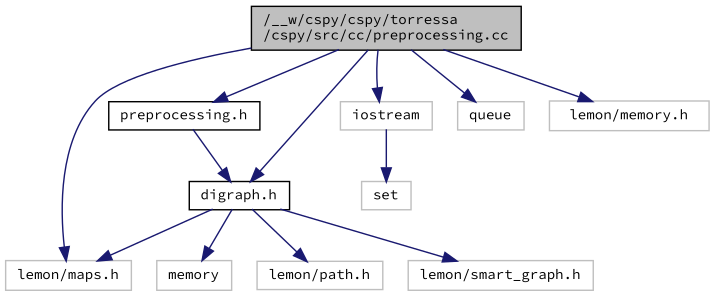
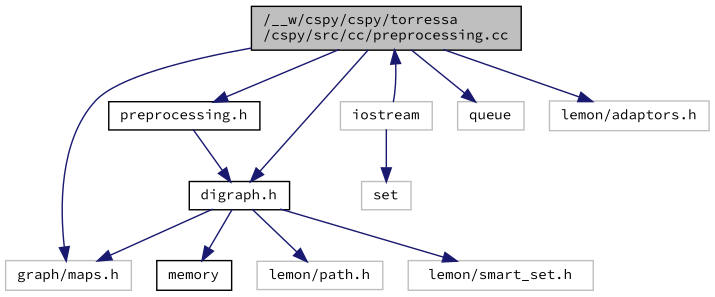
(377, 69) -> (396, 83)
(629, 116) -> (629, 116)
(69, 275) -> (69, 275)
(194, 275) -> (194, 275)
(501, 275) -> (501, 275)
